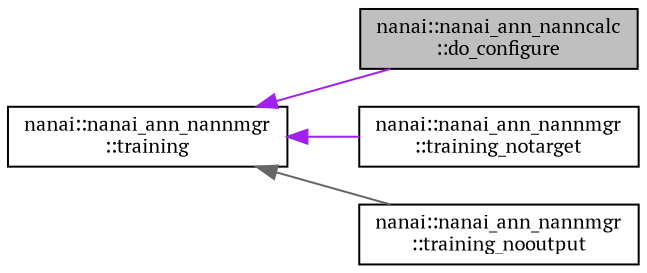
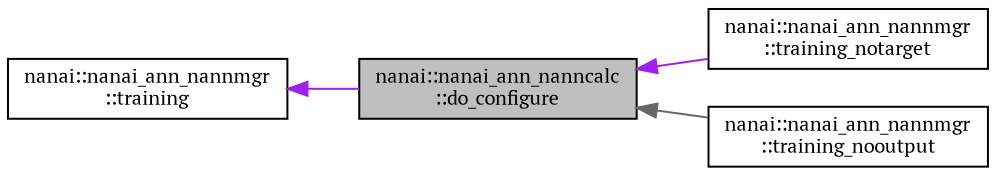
(333, 137) -> (682, 63)
(333, 188) -> (682, 114)
